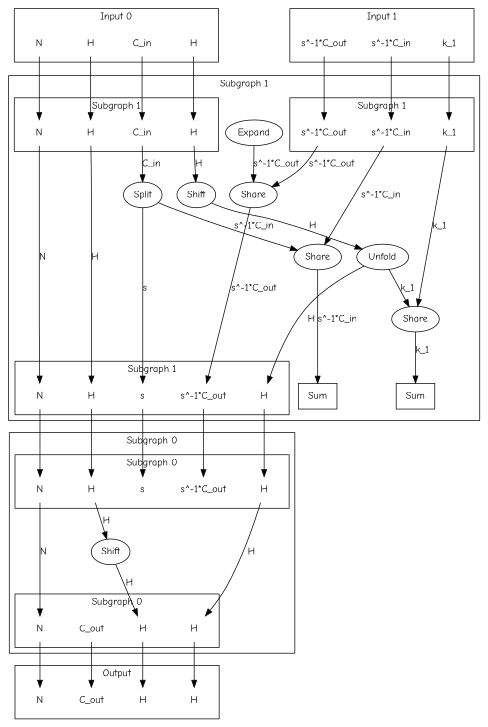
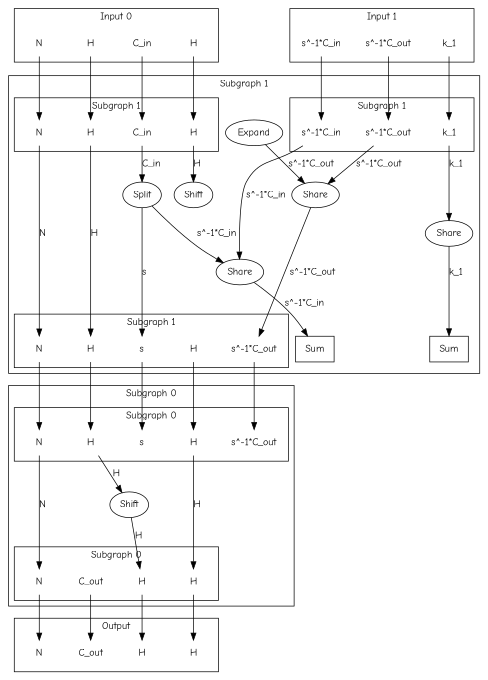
(383, 257) -> none
